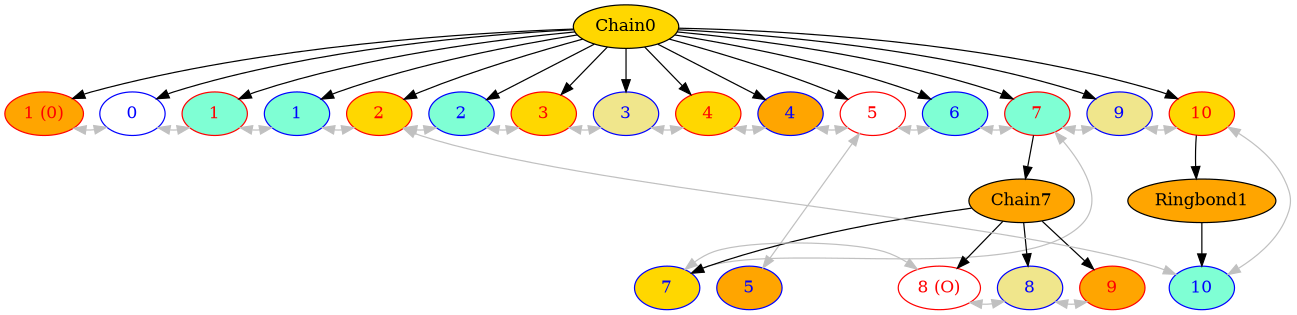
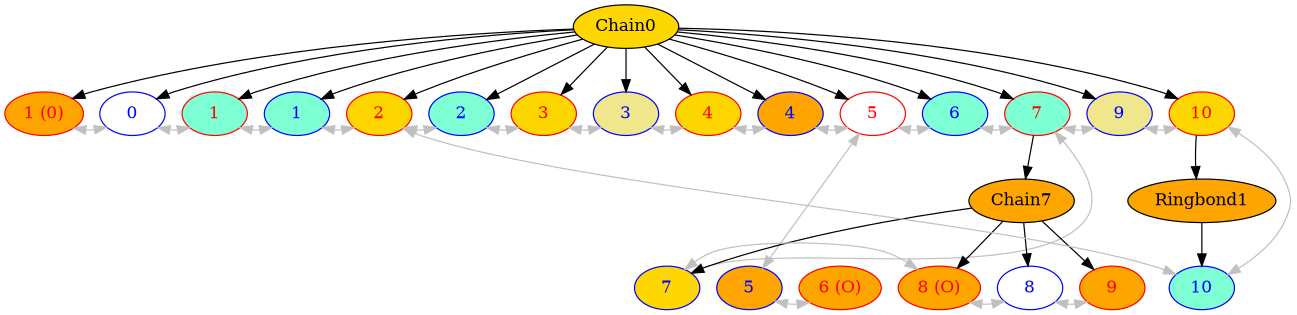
none -> (840, 288)
(939, 288) -> (939, 288)
(1030, 288) -> (1030, 288)
